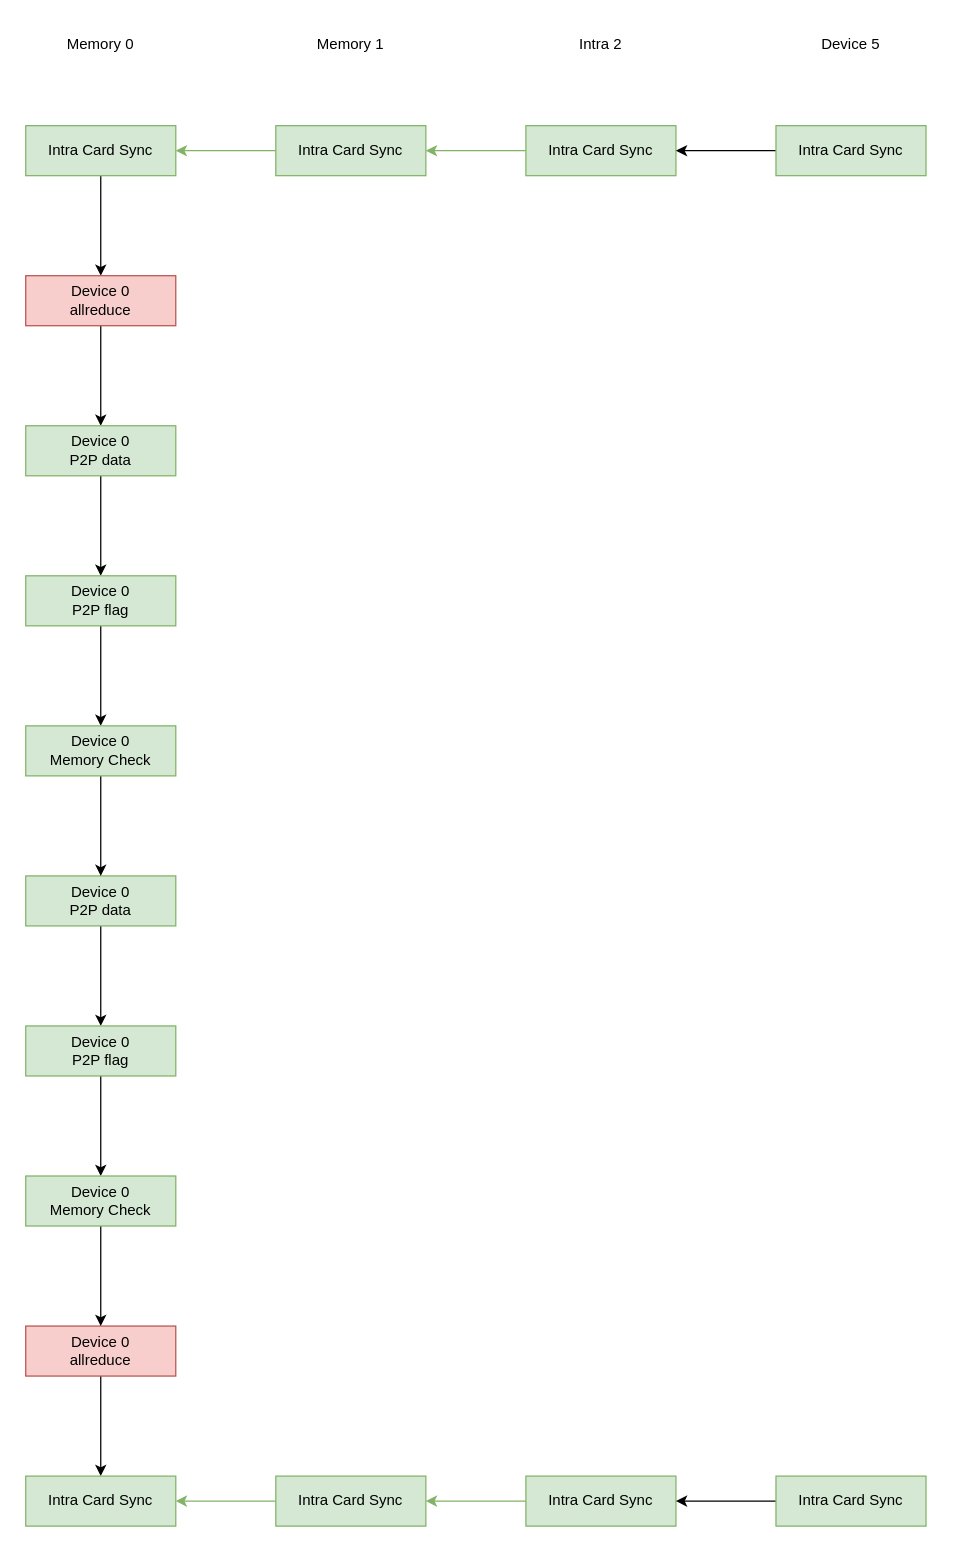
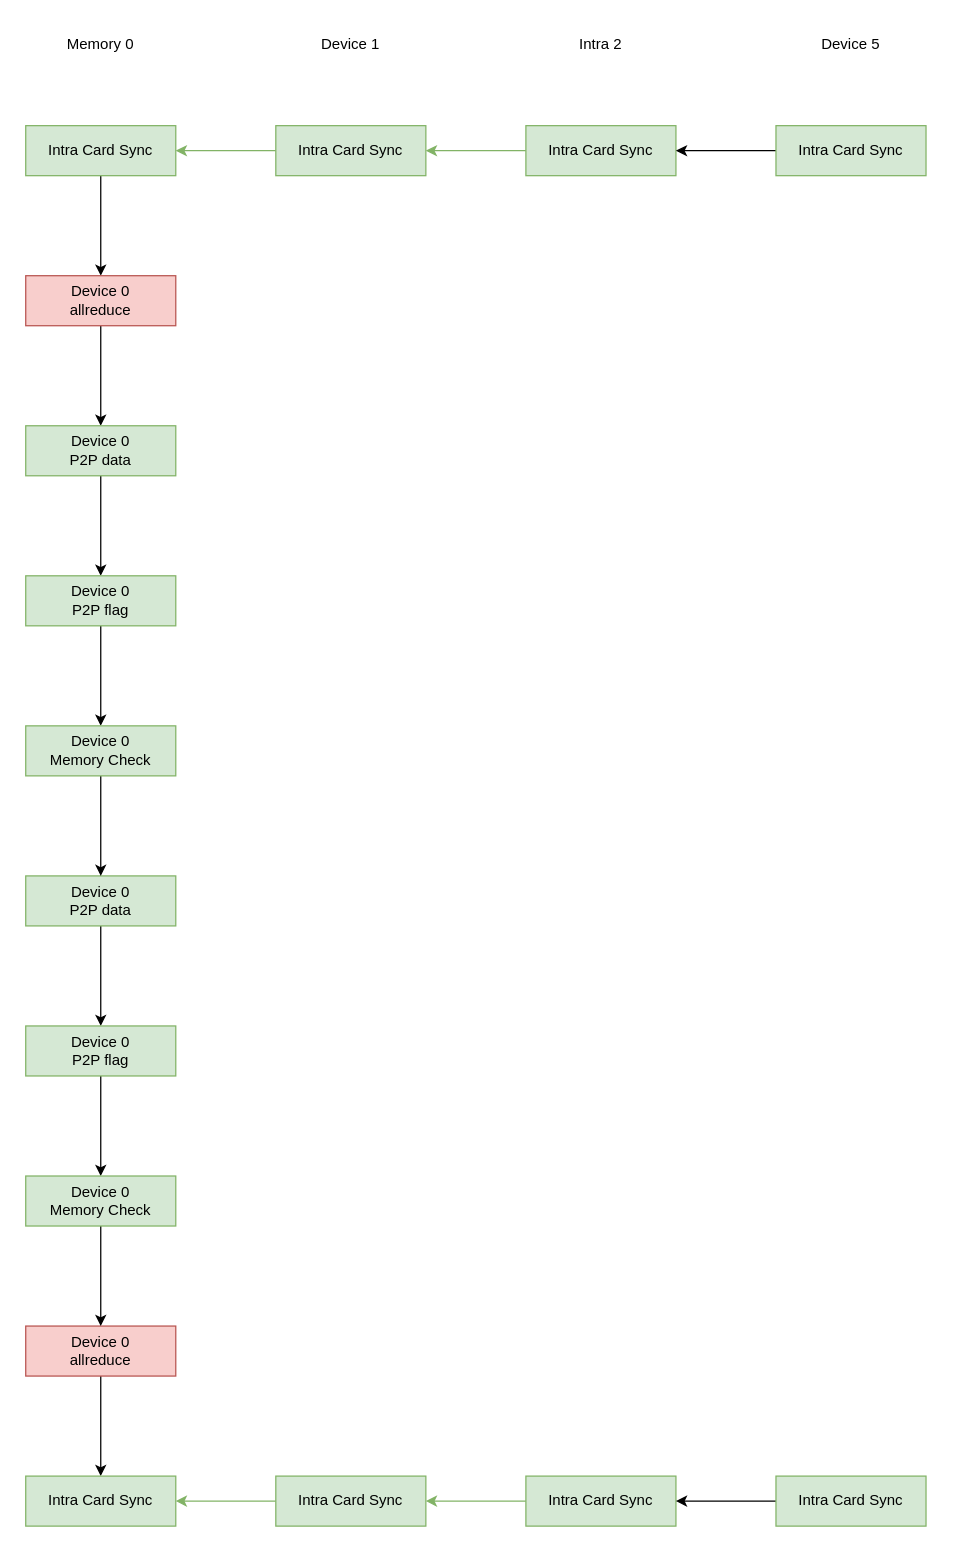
(351, 44) -> (351, 44)
